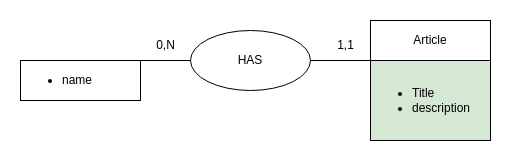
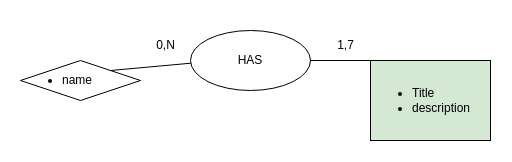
(431, 41) -> none
(346, 46) -> (346, 46)
(81, 81) -> (81, 81)
